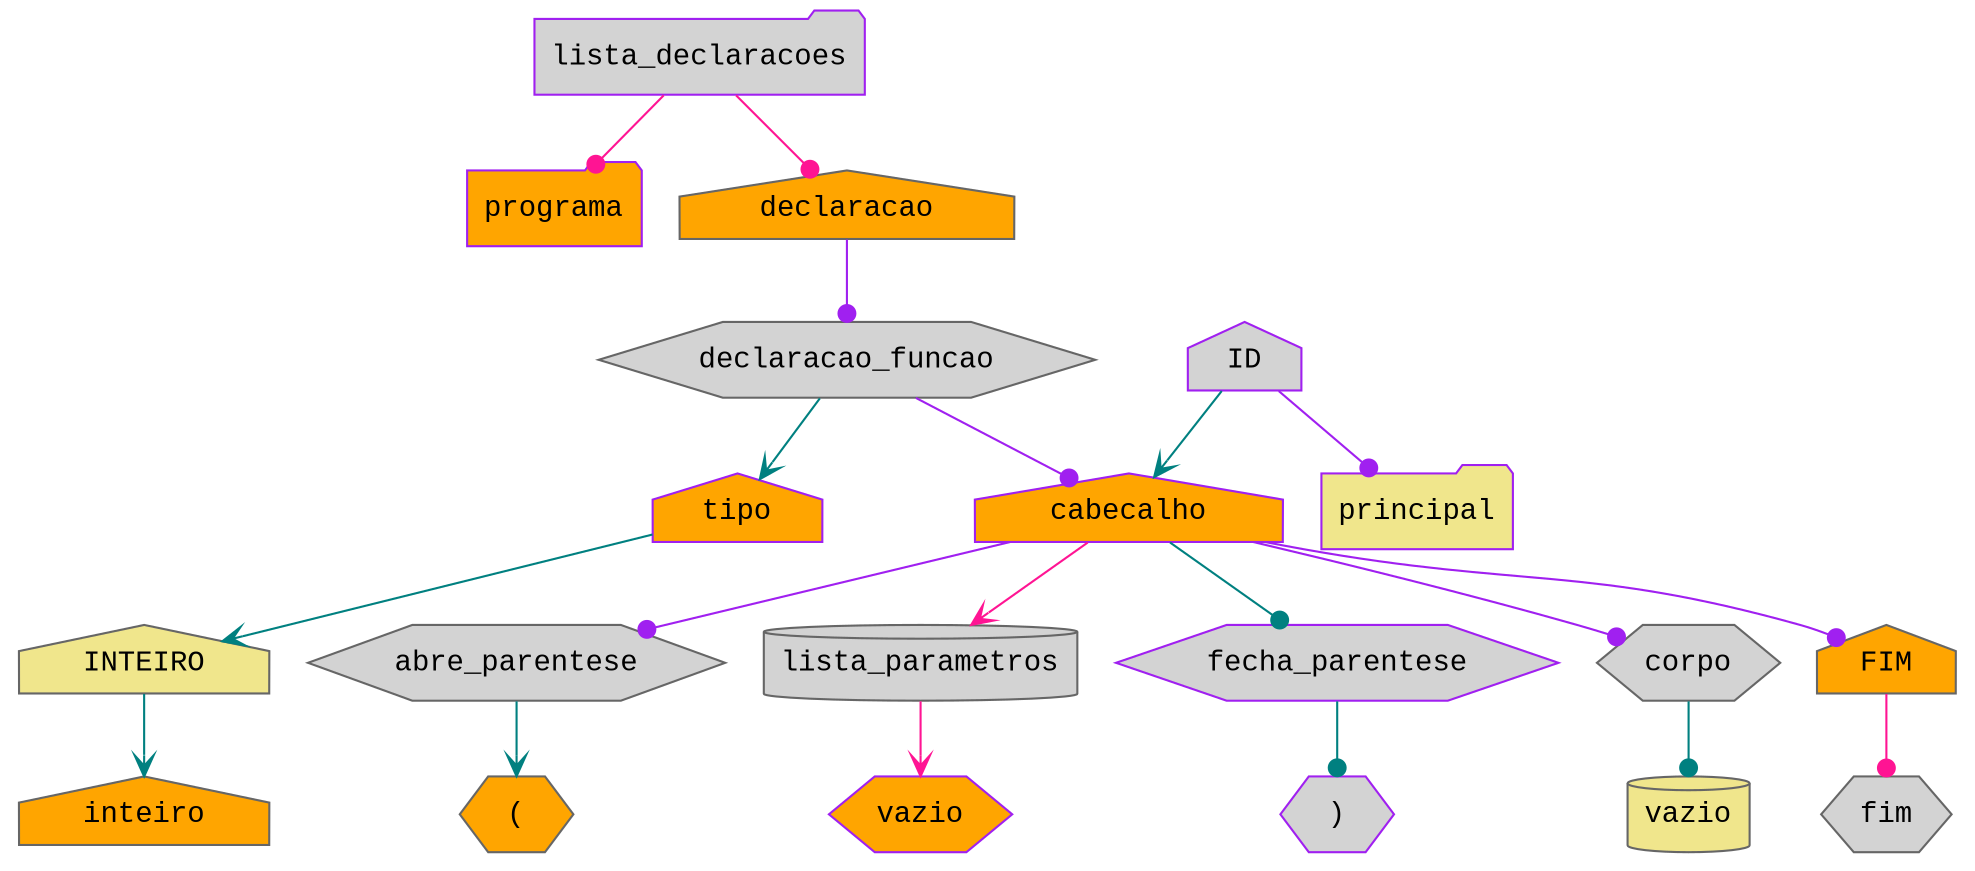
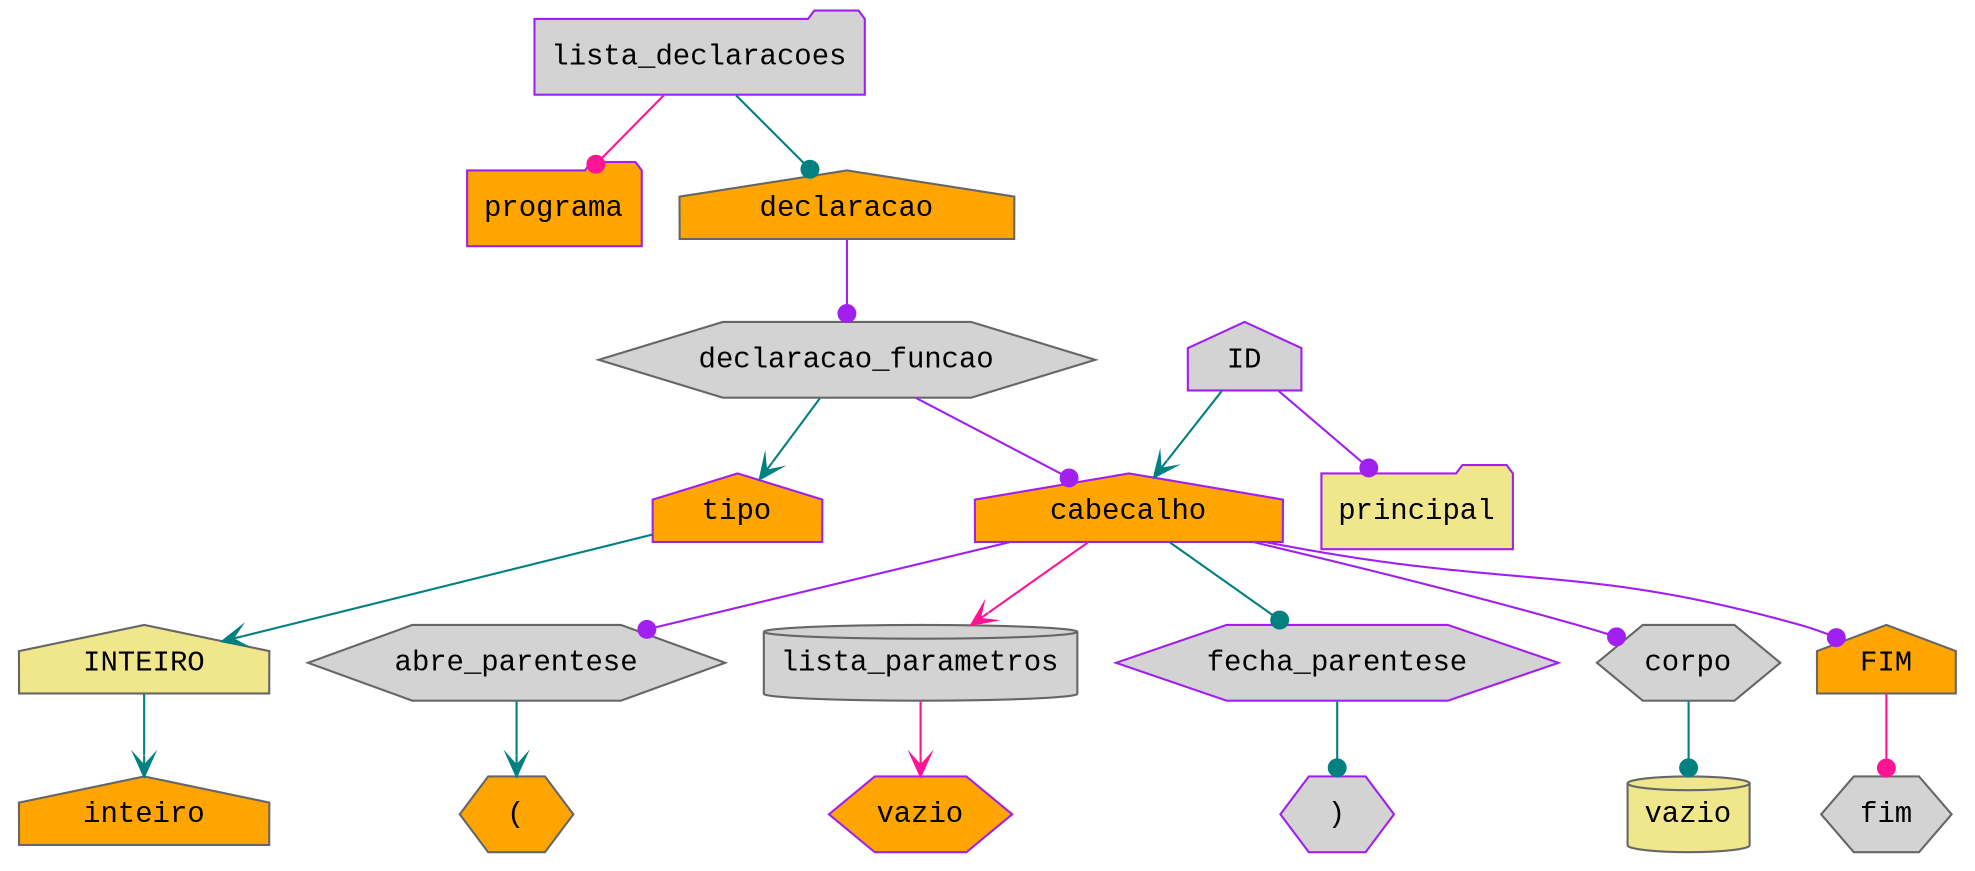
(770, 129) -> (770, 129)
